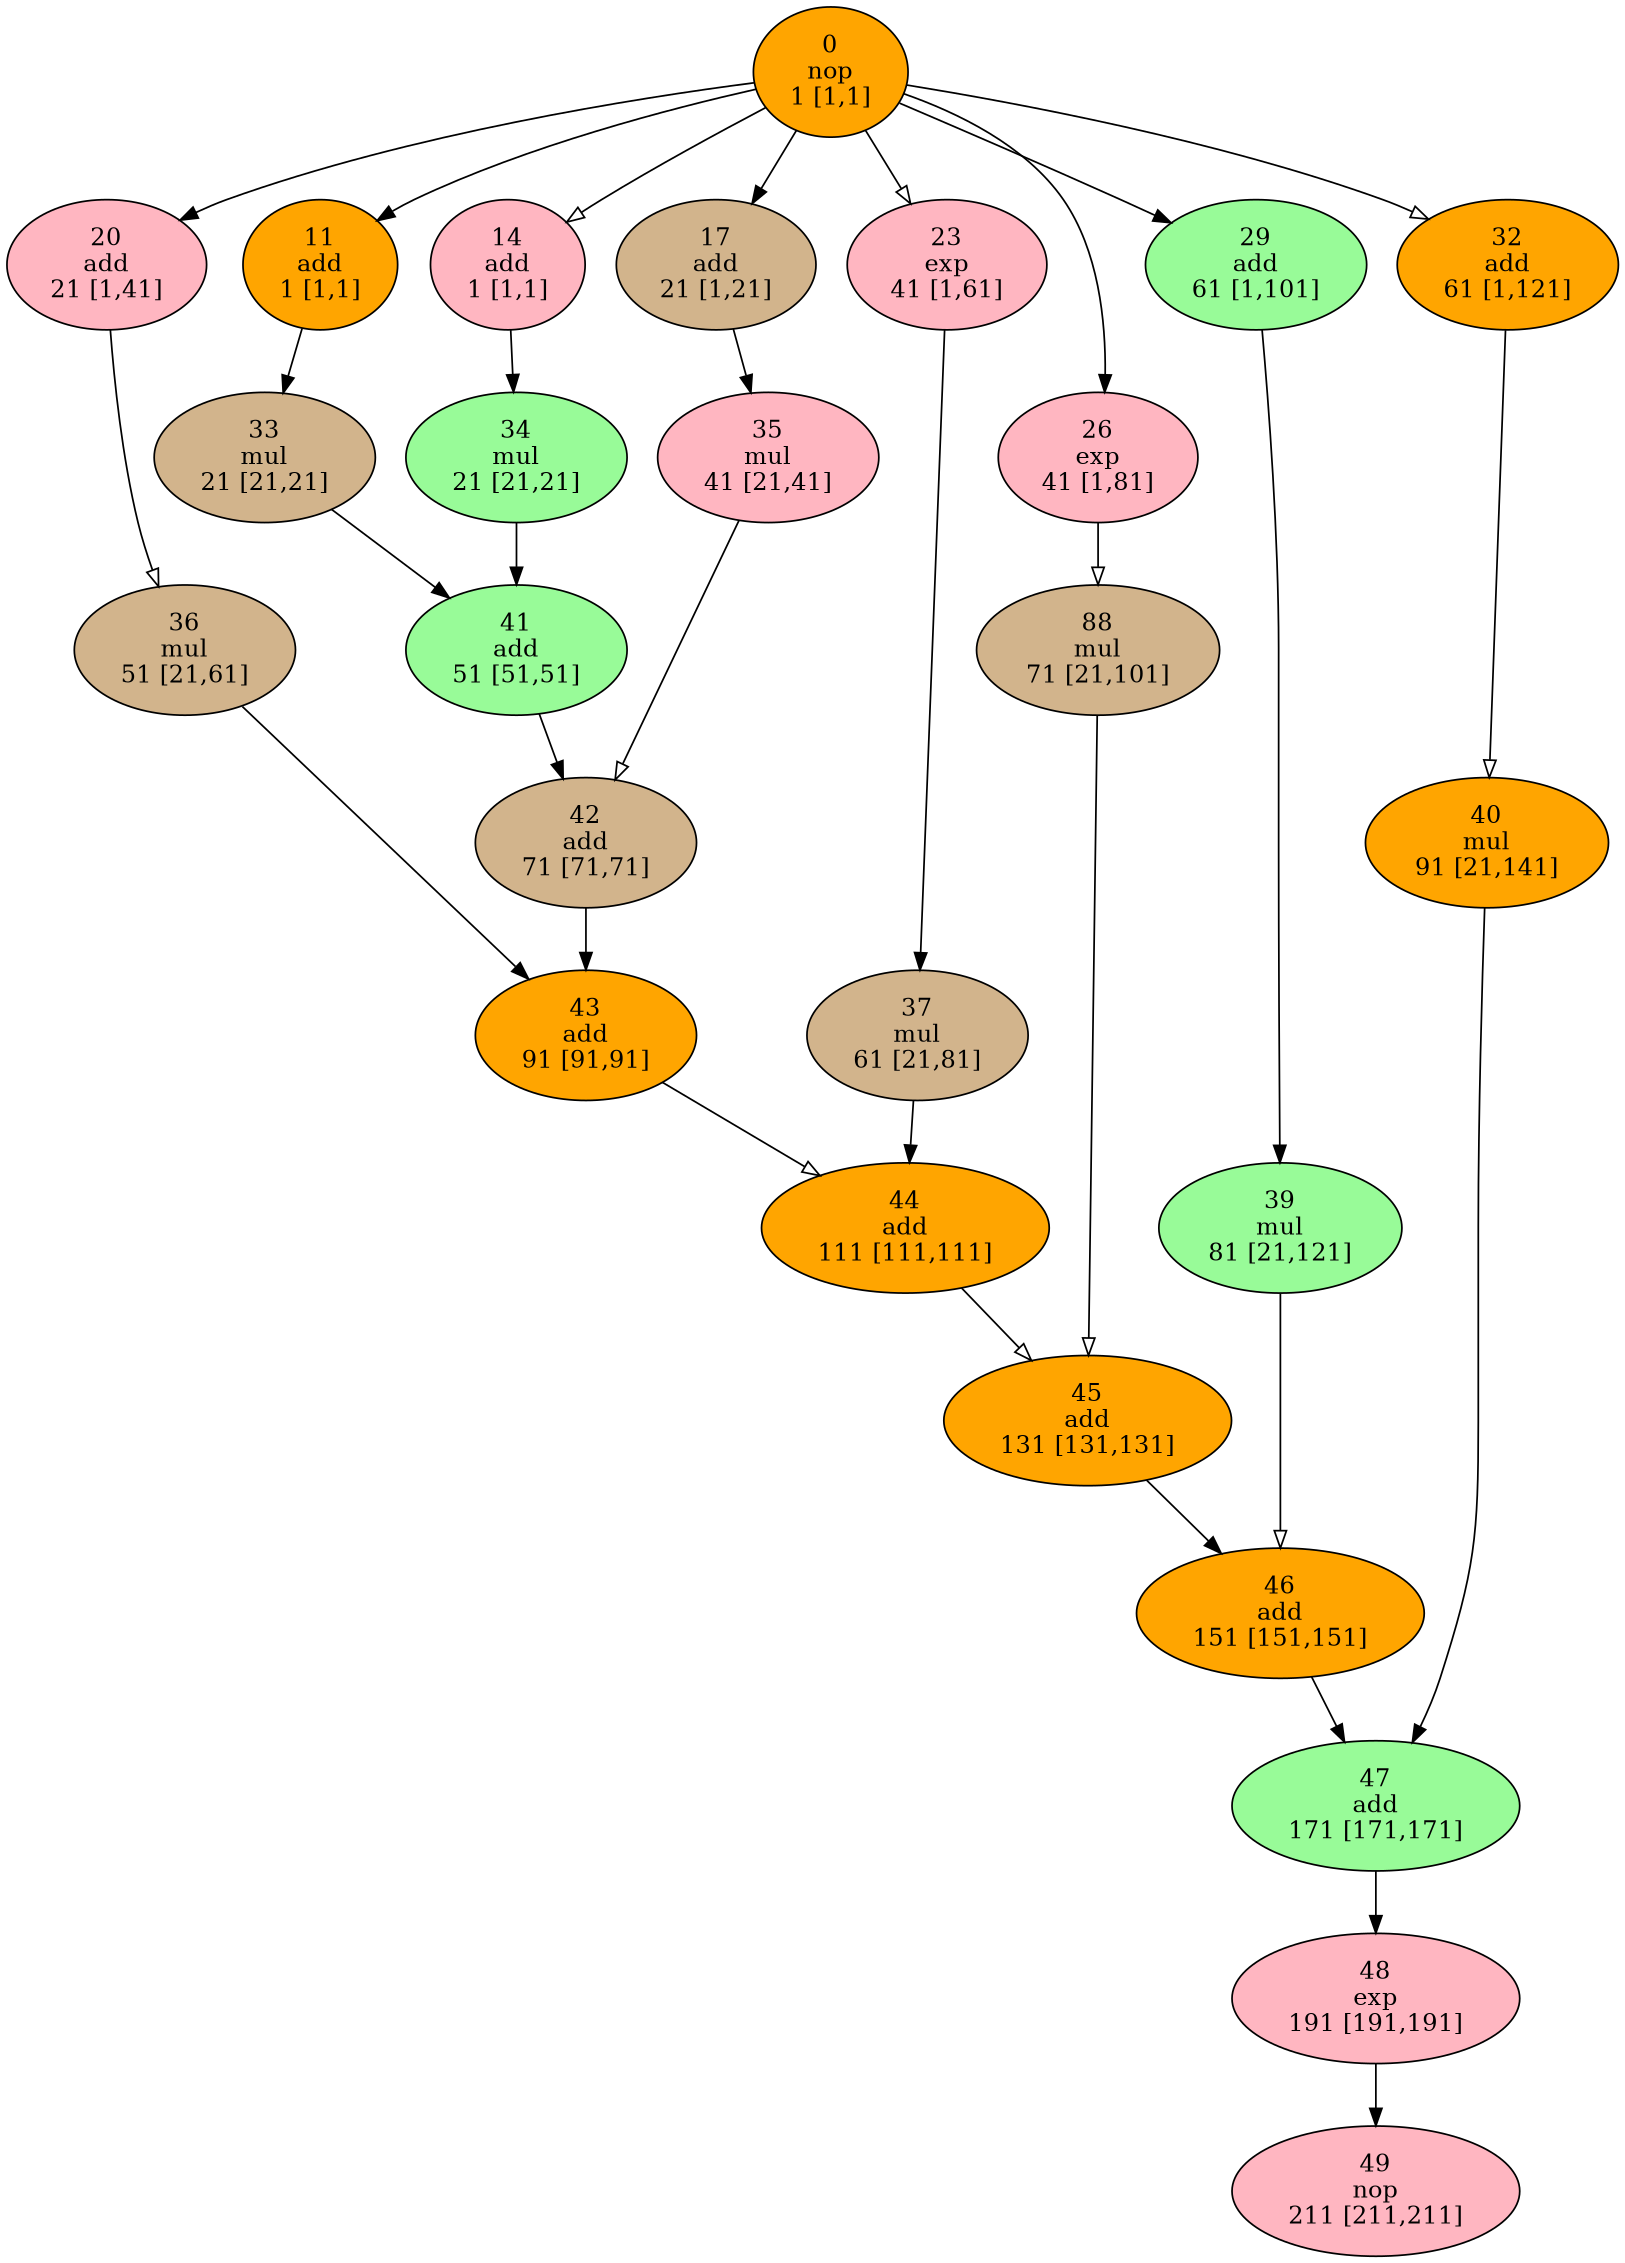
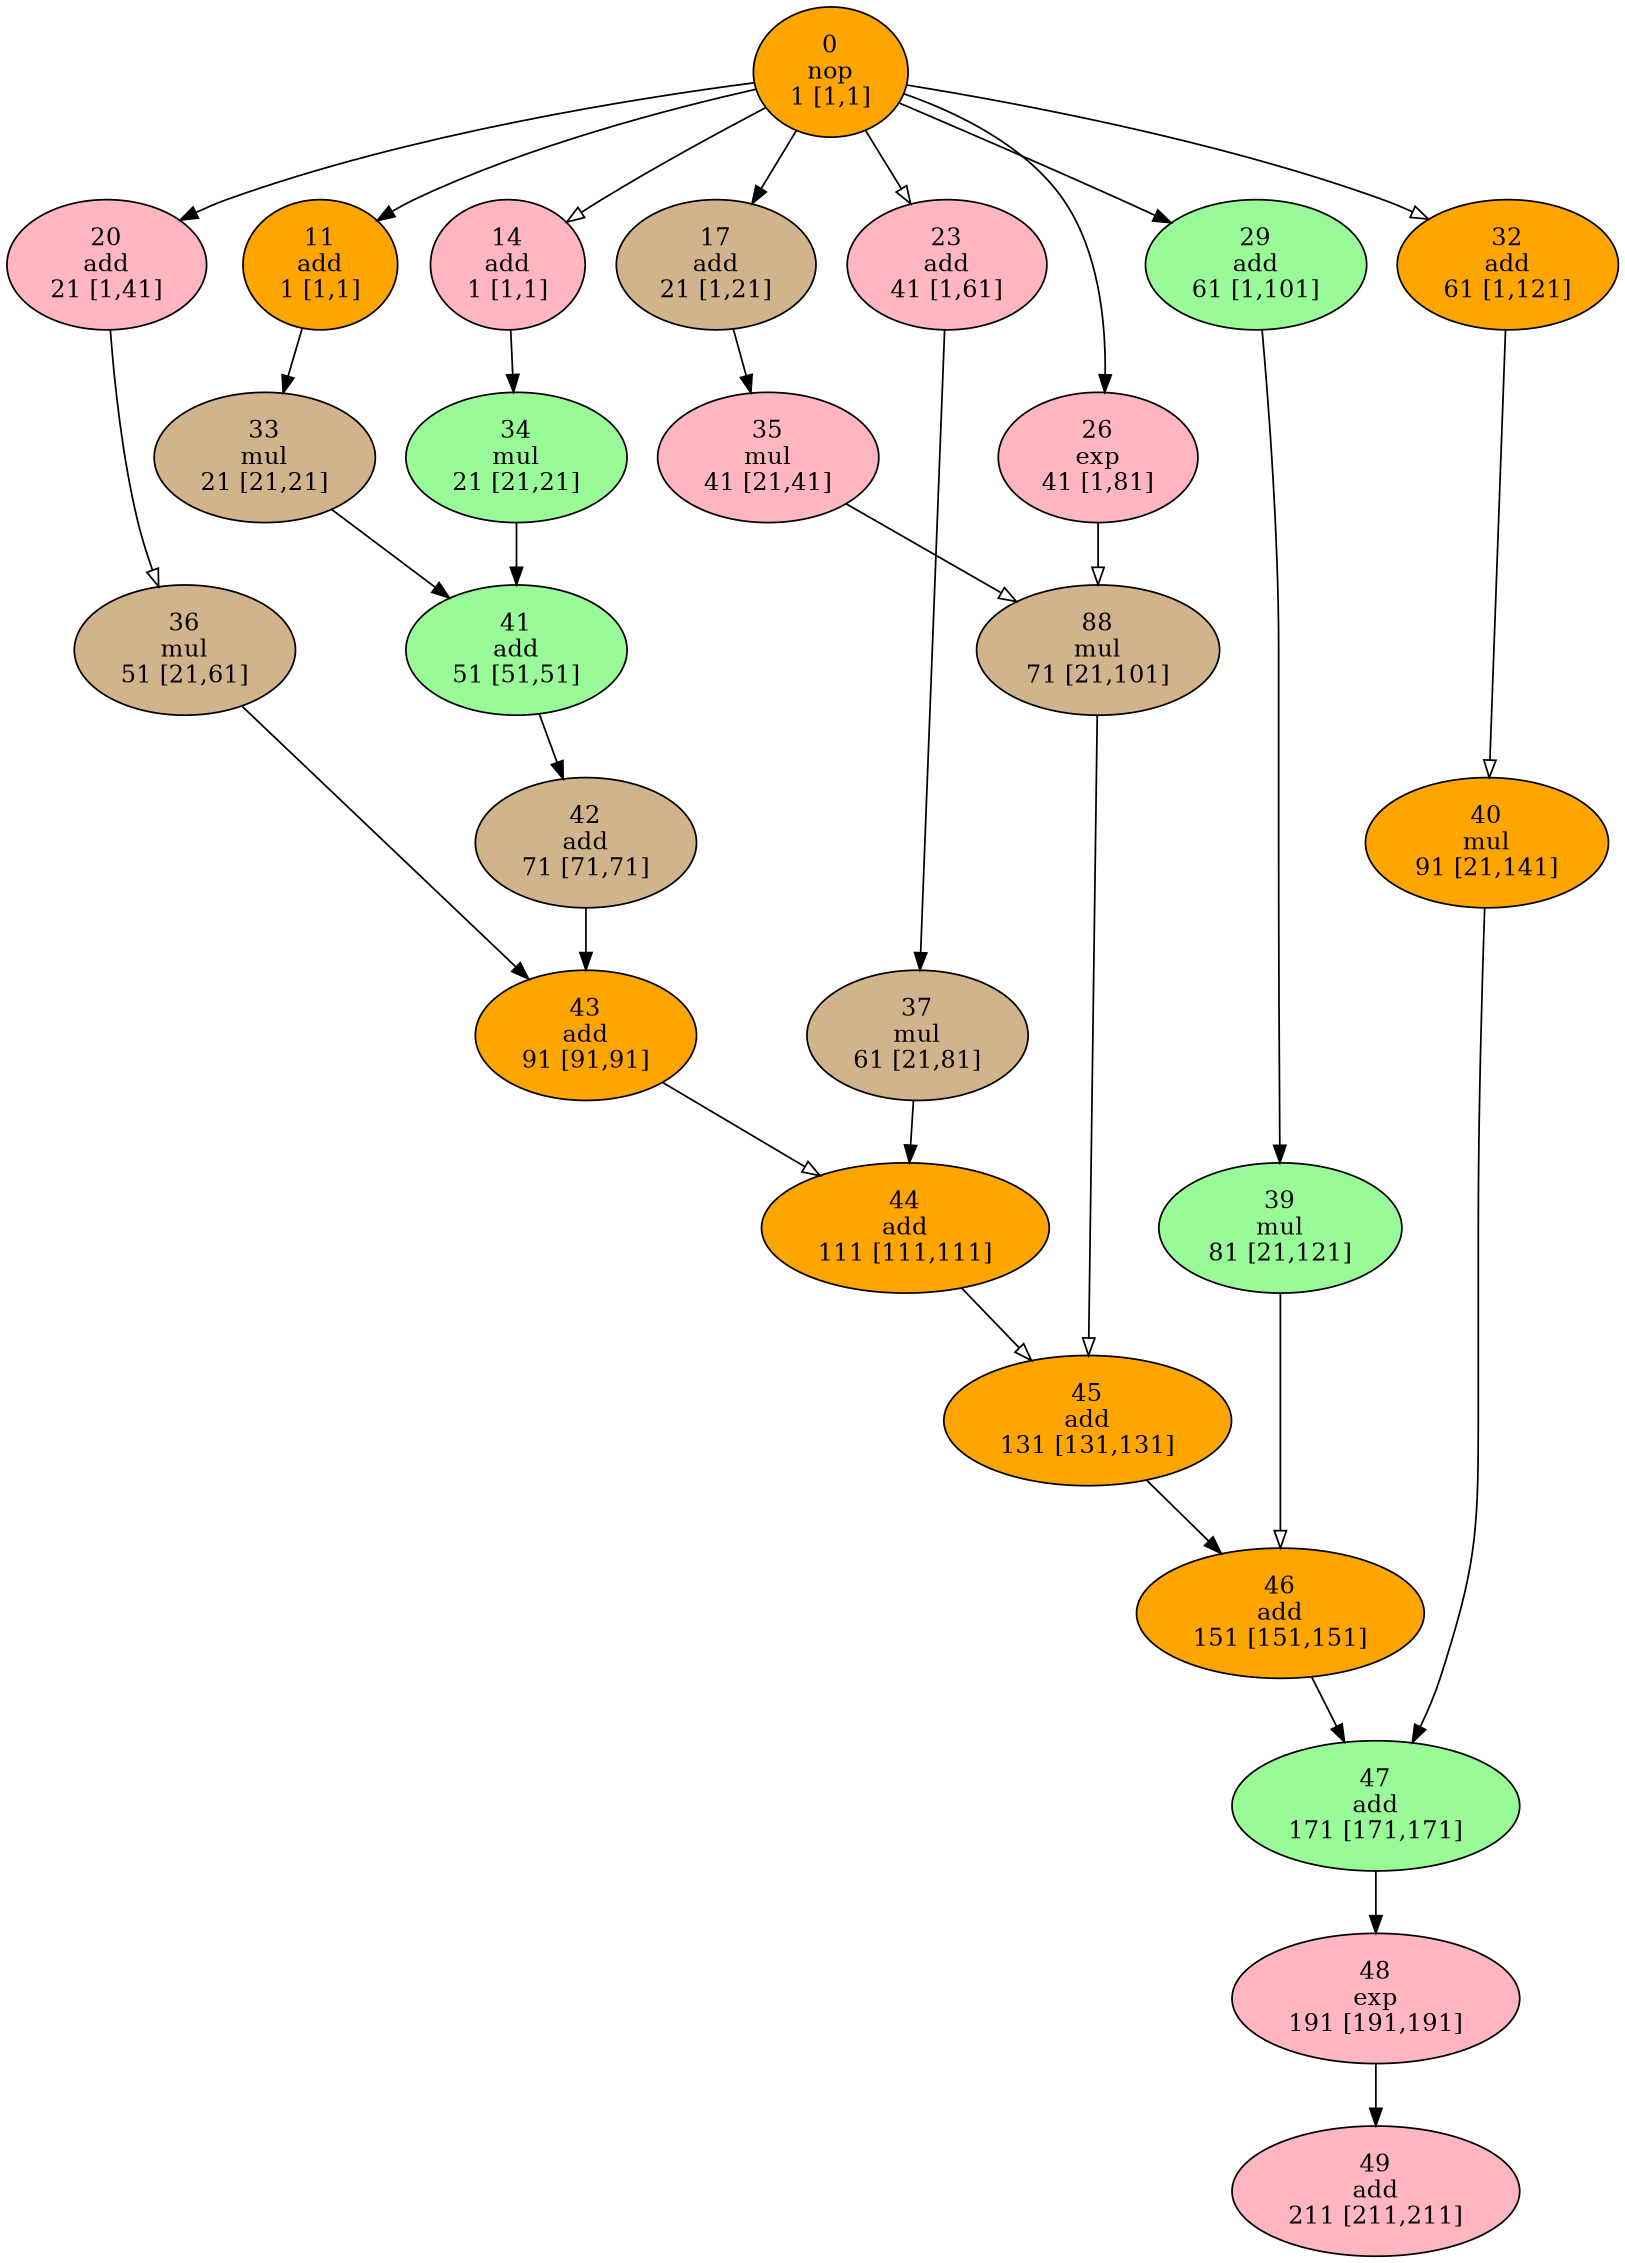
(947, 265) -> (947, 265)
(681, 642) -> (924, 548)
(1376, 2191) -> (1376, 2191)
